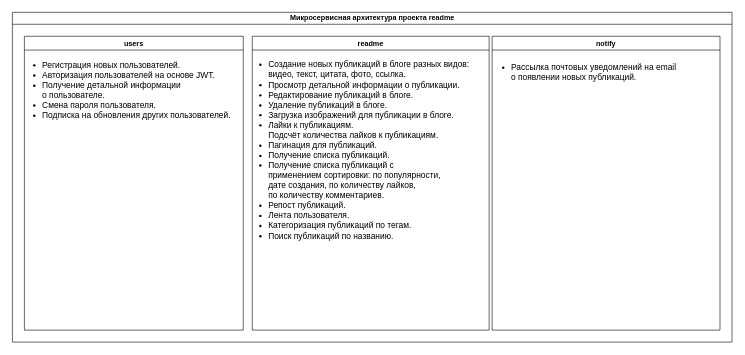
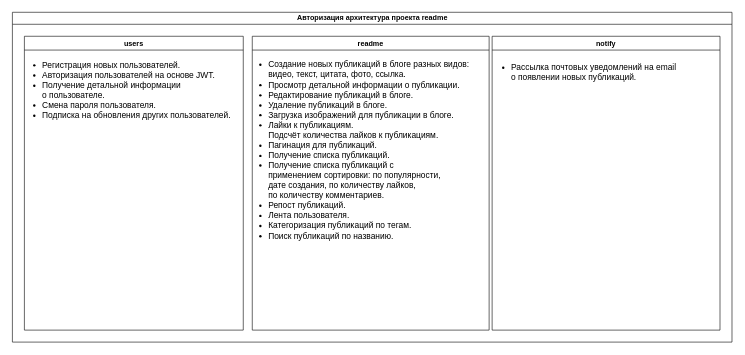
(373, 18) -> (373, 18)
